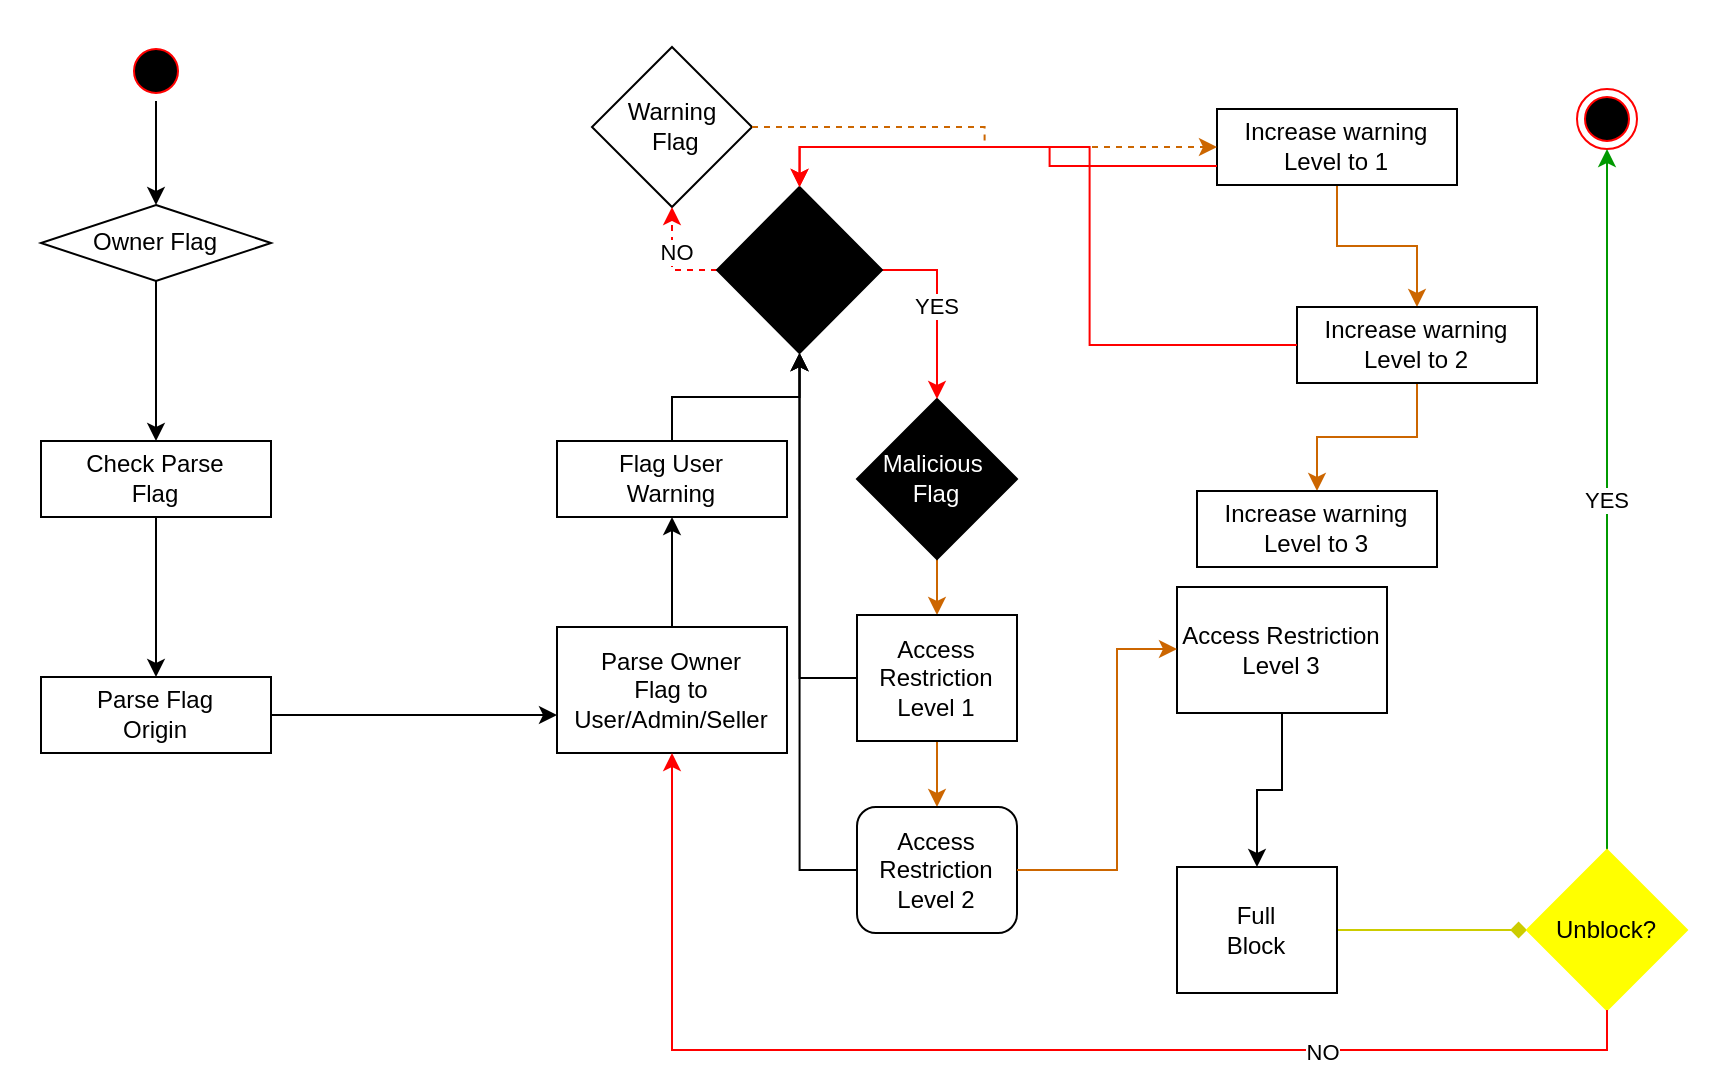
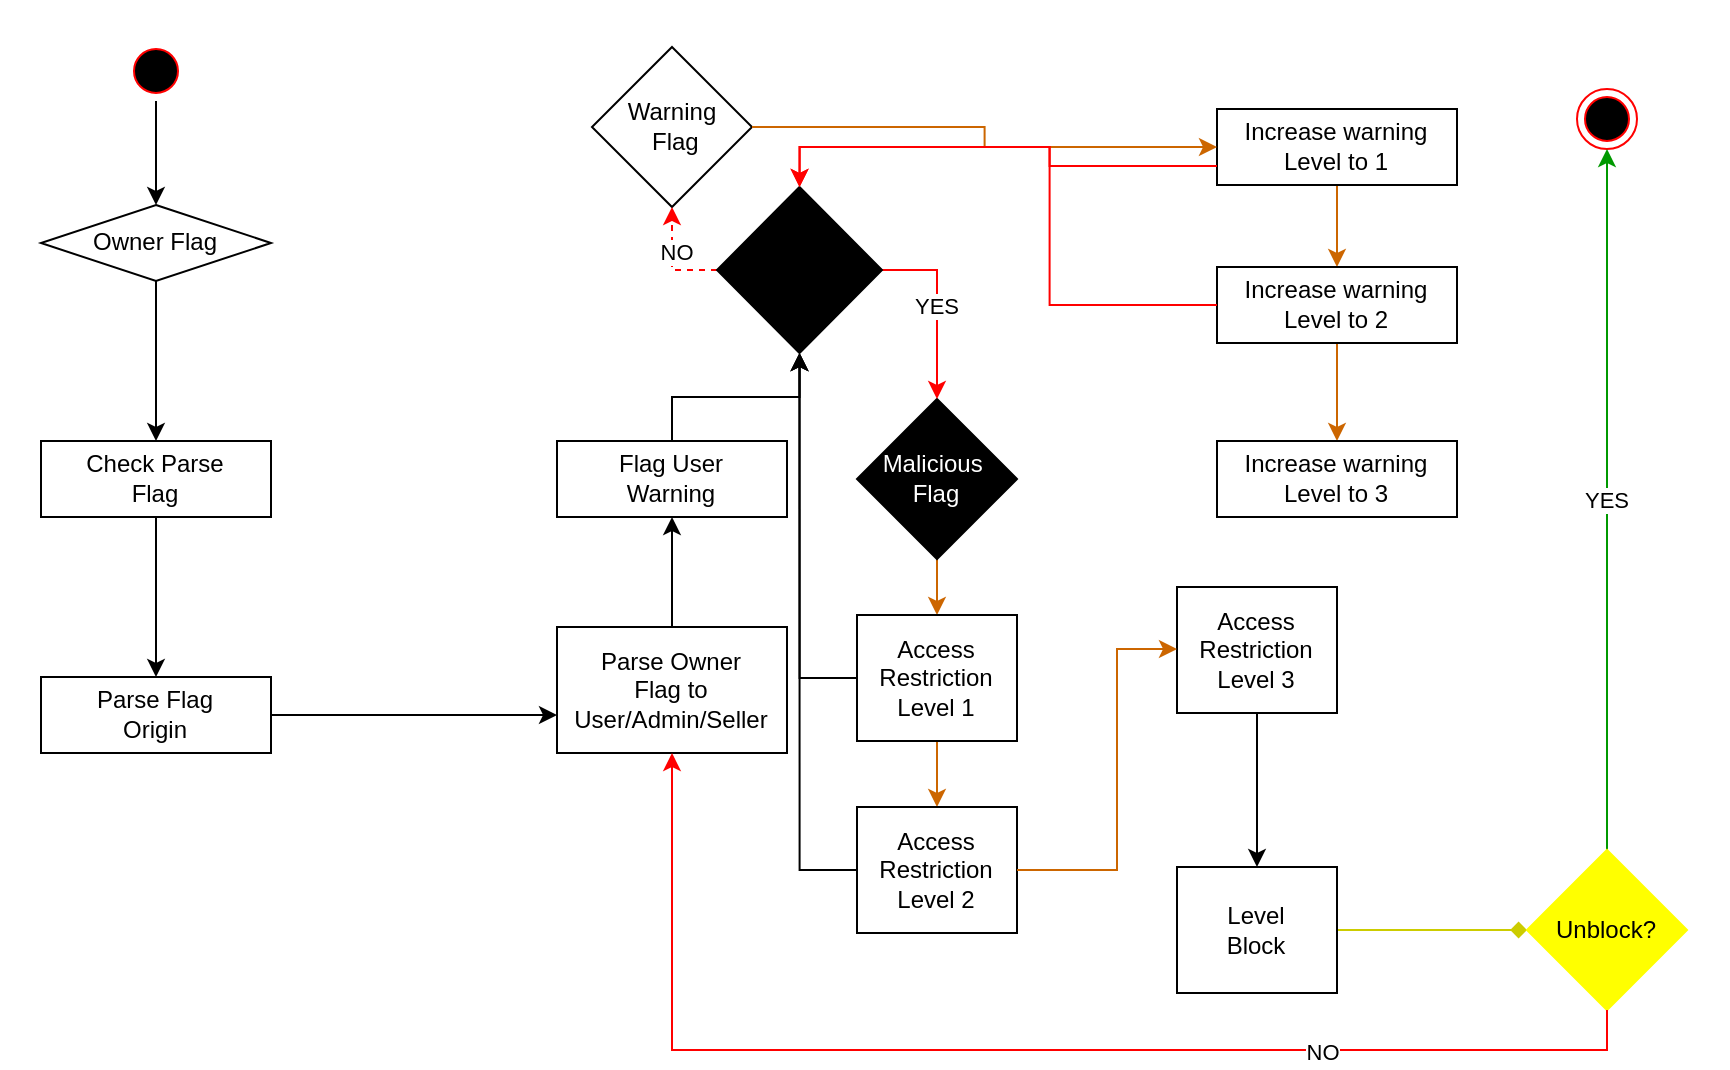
(878, 127) -> (878, 127)
(1417, 345) -> (1337, 305)
(1317, 529) -> (1337, 479)
(1282, 650) -> (1257, 650)
(937, 870) -> (937, 870)
(1257, 931) -> (1257, 931)
